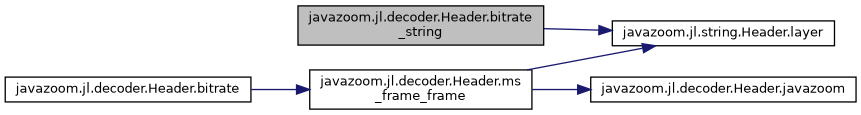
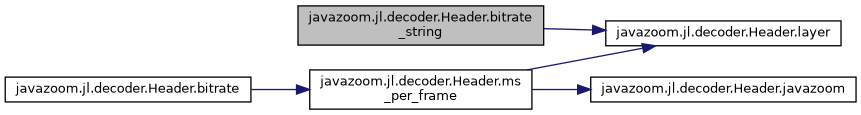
(723, 33) -> (723, 33)
(421, 90) -> (421, 90)
